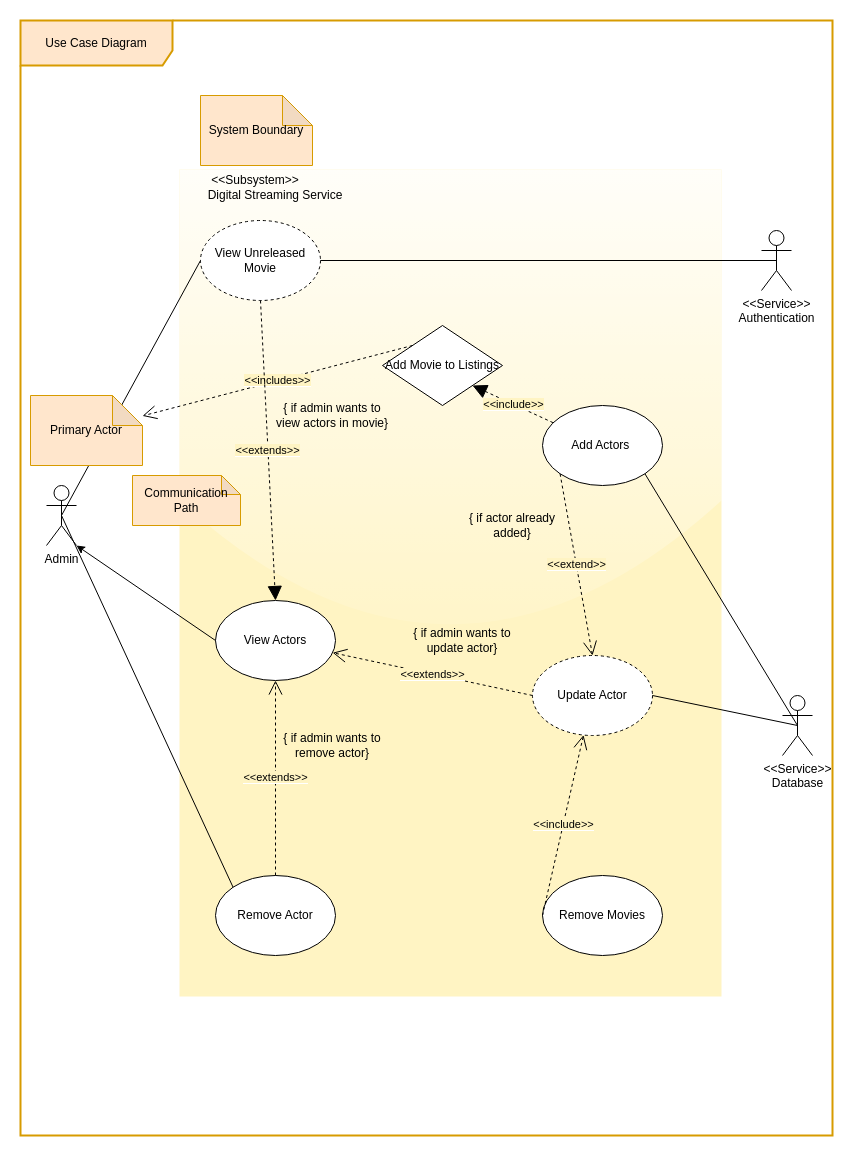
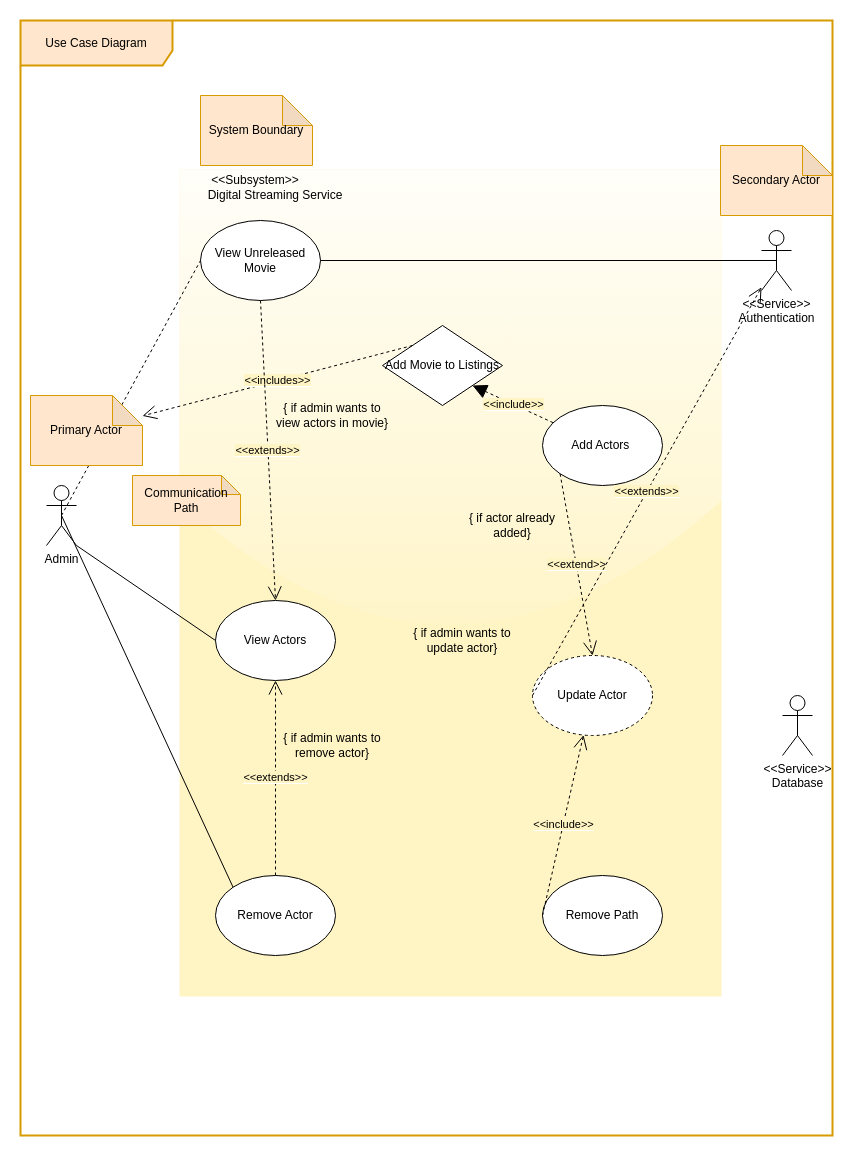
none -> (777, 181)
(261, 261) -> (261, 261)
(162, 332) -> (162, 332)
(83, 550) -> (81, 548)
(275, 585) -> (275, 591)
(720, 598) -> none
(394, 666) -> (646, 493)
(723, 710) -> none
(603, 916) -> (603, 916)
